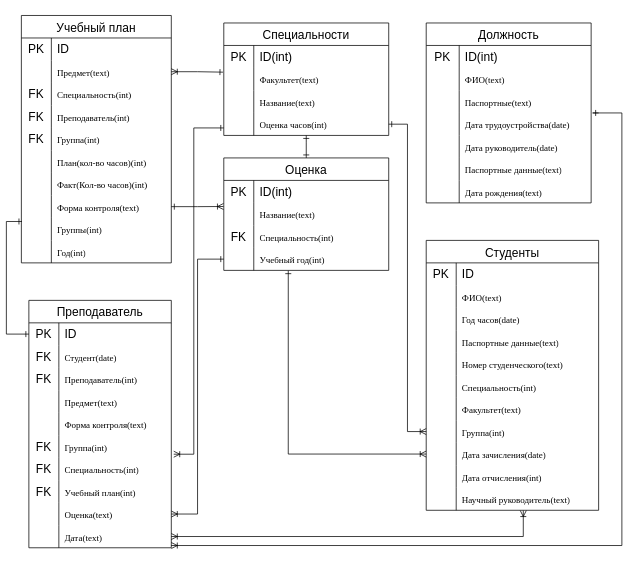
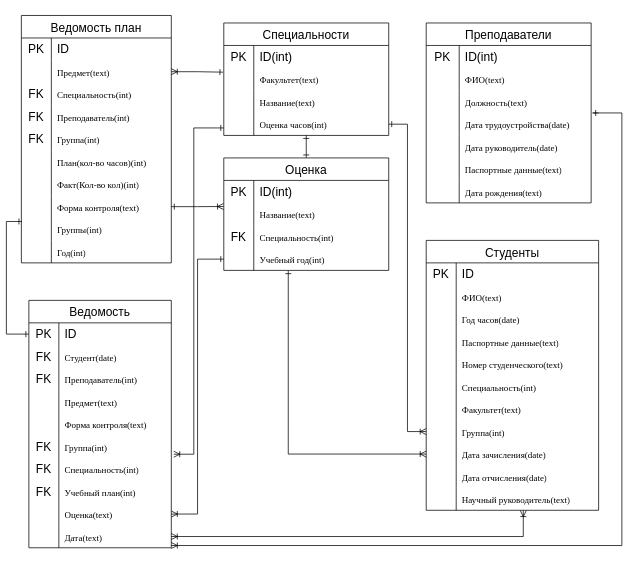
(96, 28) -> (96, 28)
(509, 35) -> (509, 35)
(519, 102) -> (516, 102)
(114, 184) -> (114, 184)
(100, 313) -> (100, 313)
(526, 477) -> (531, 477)
